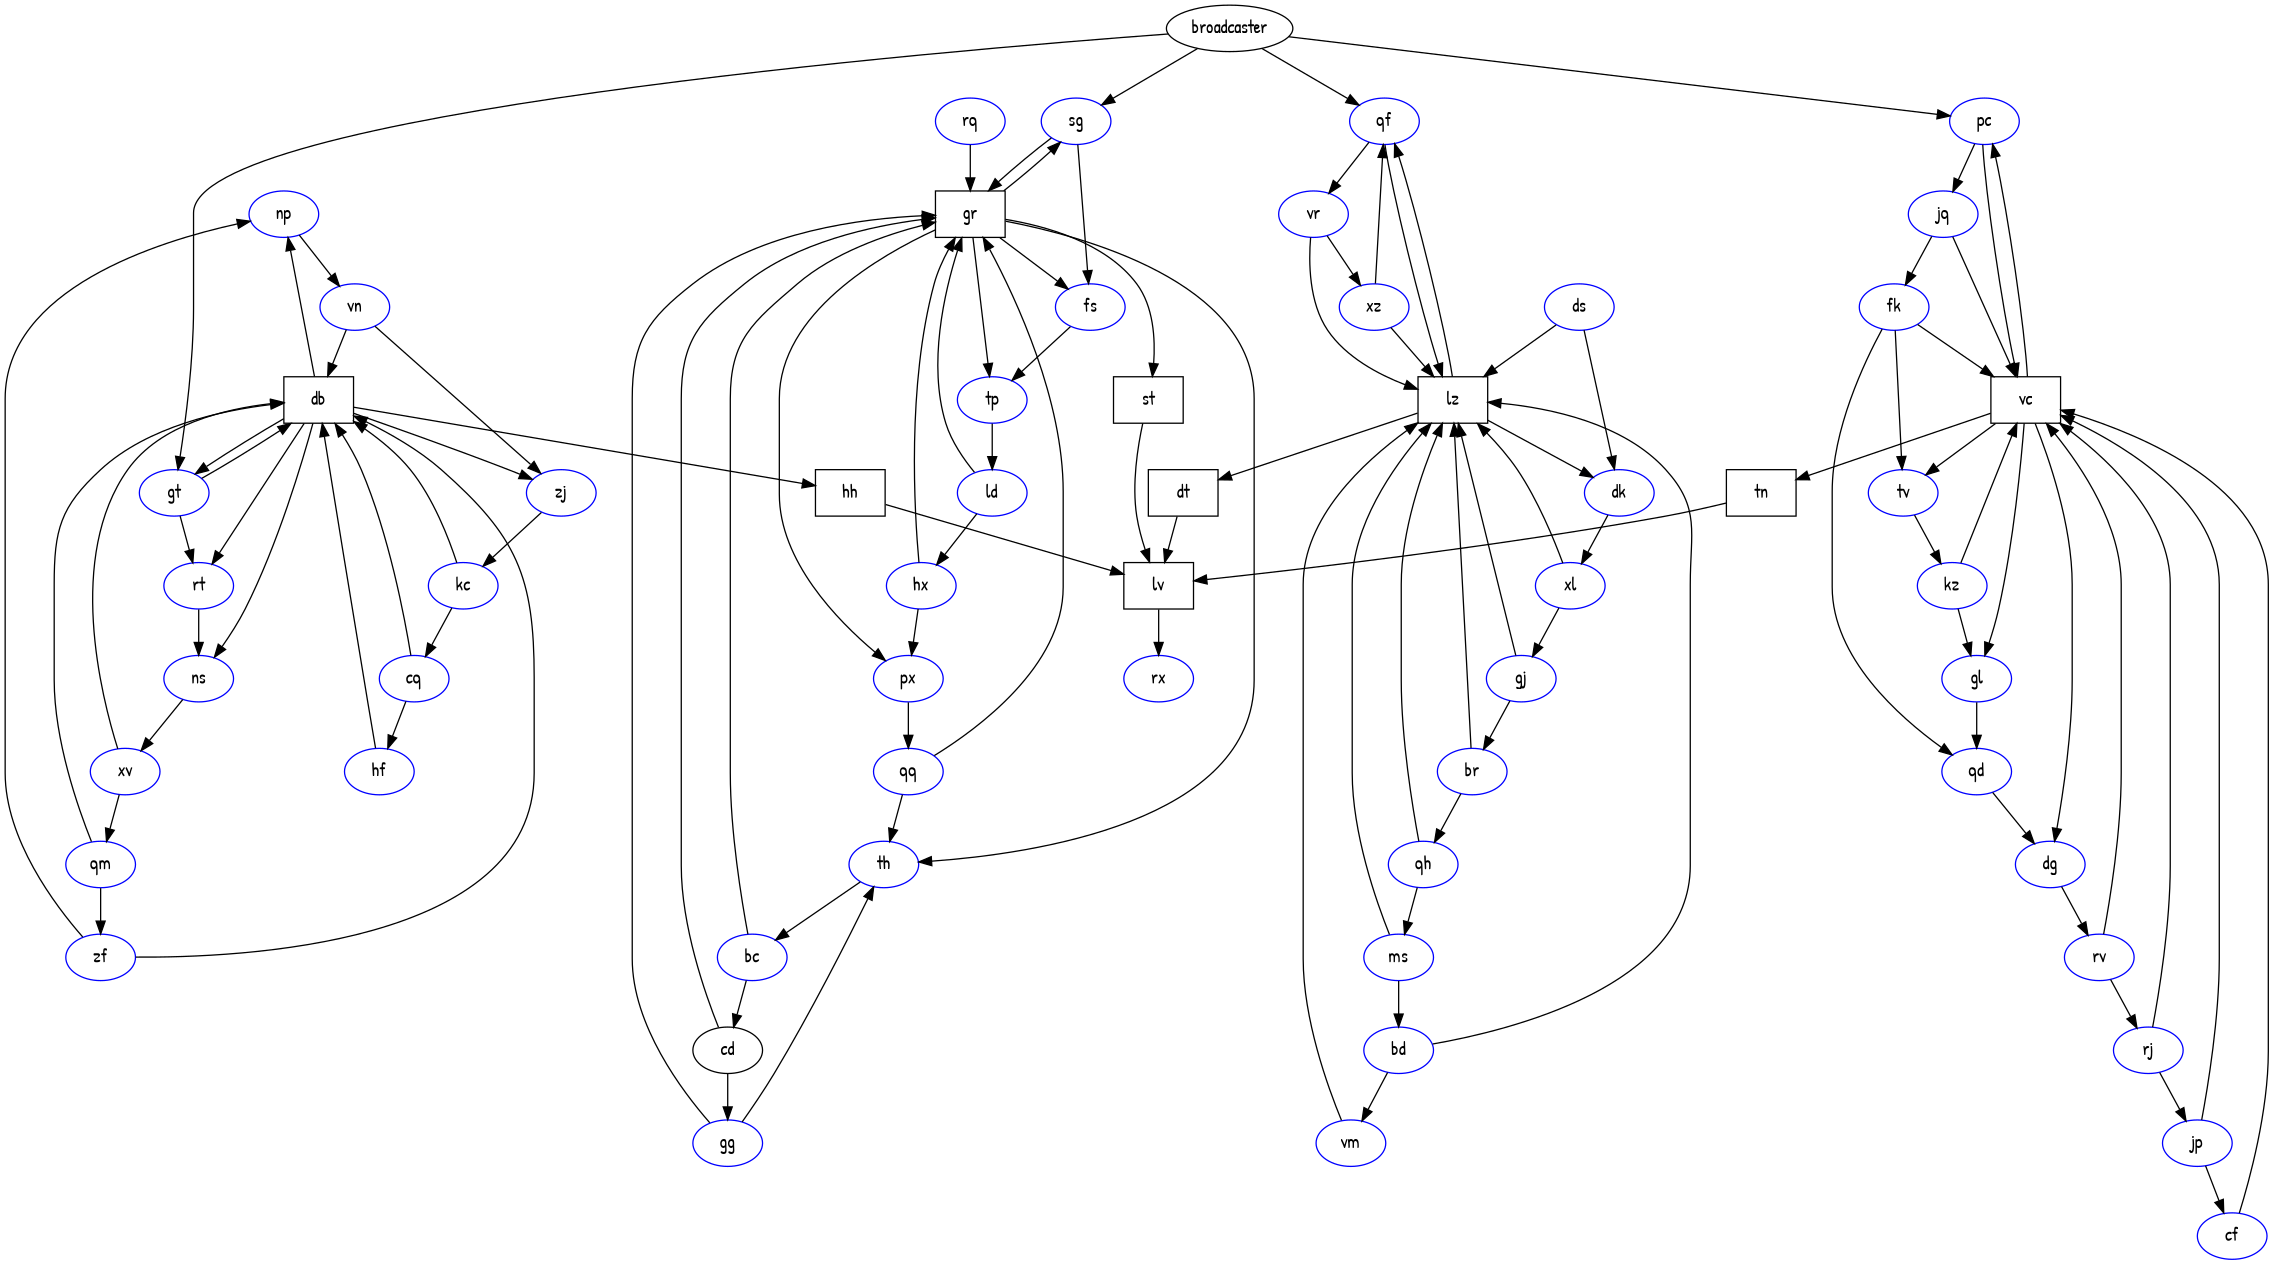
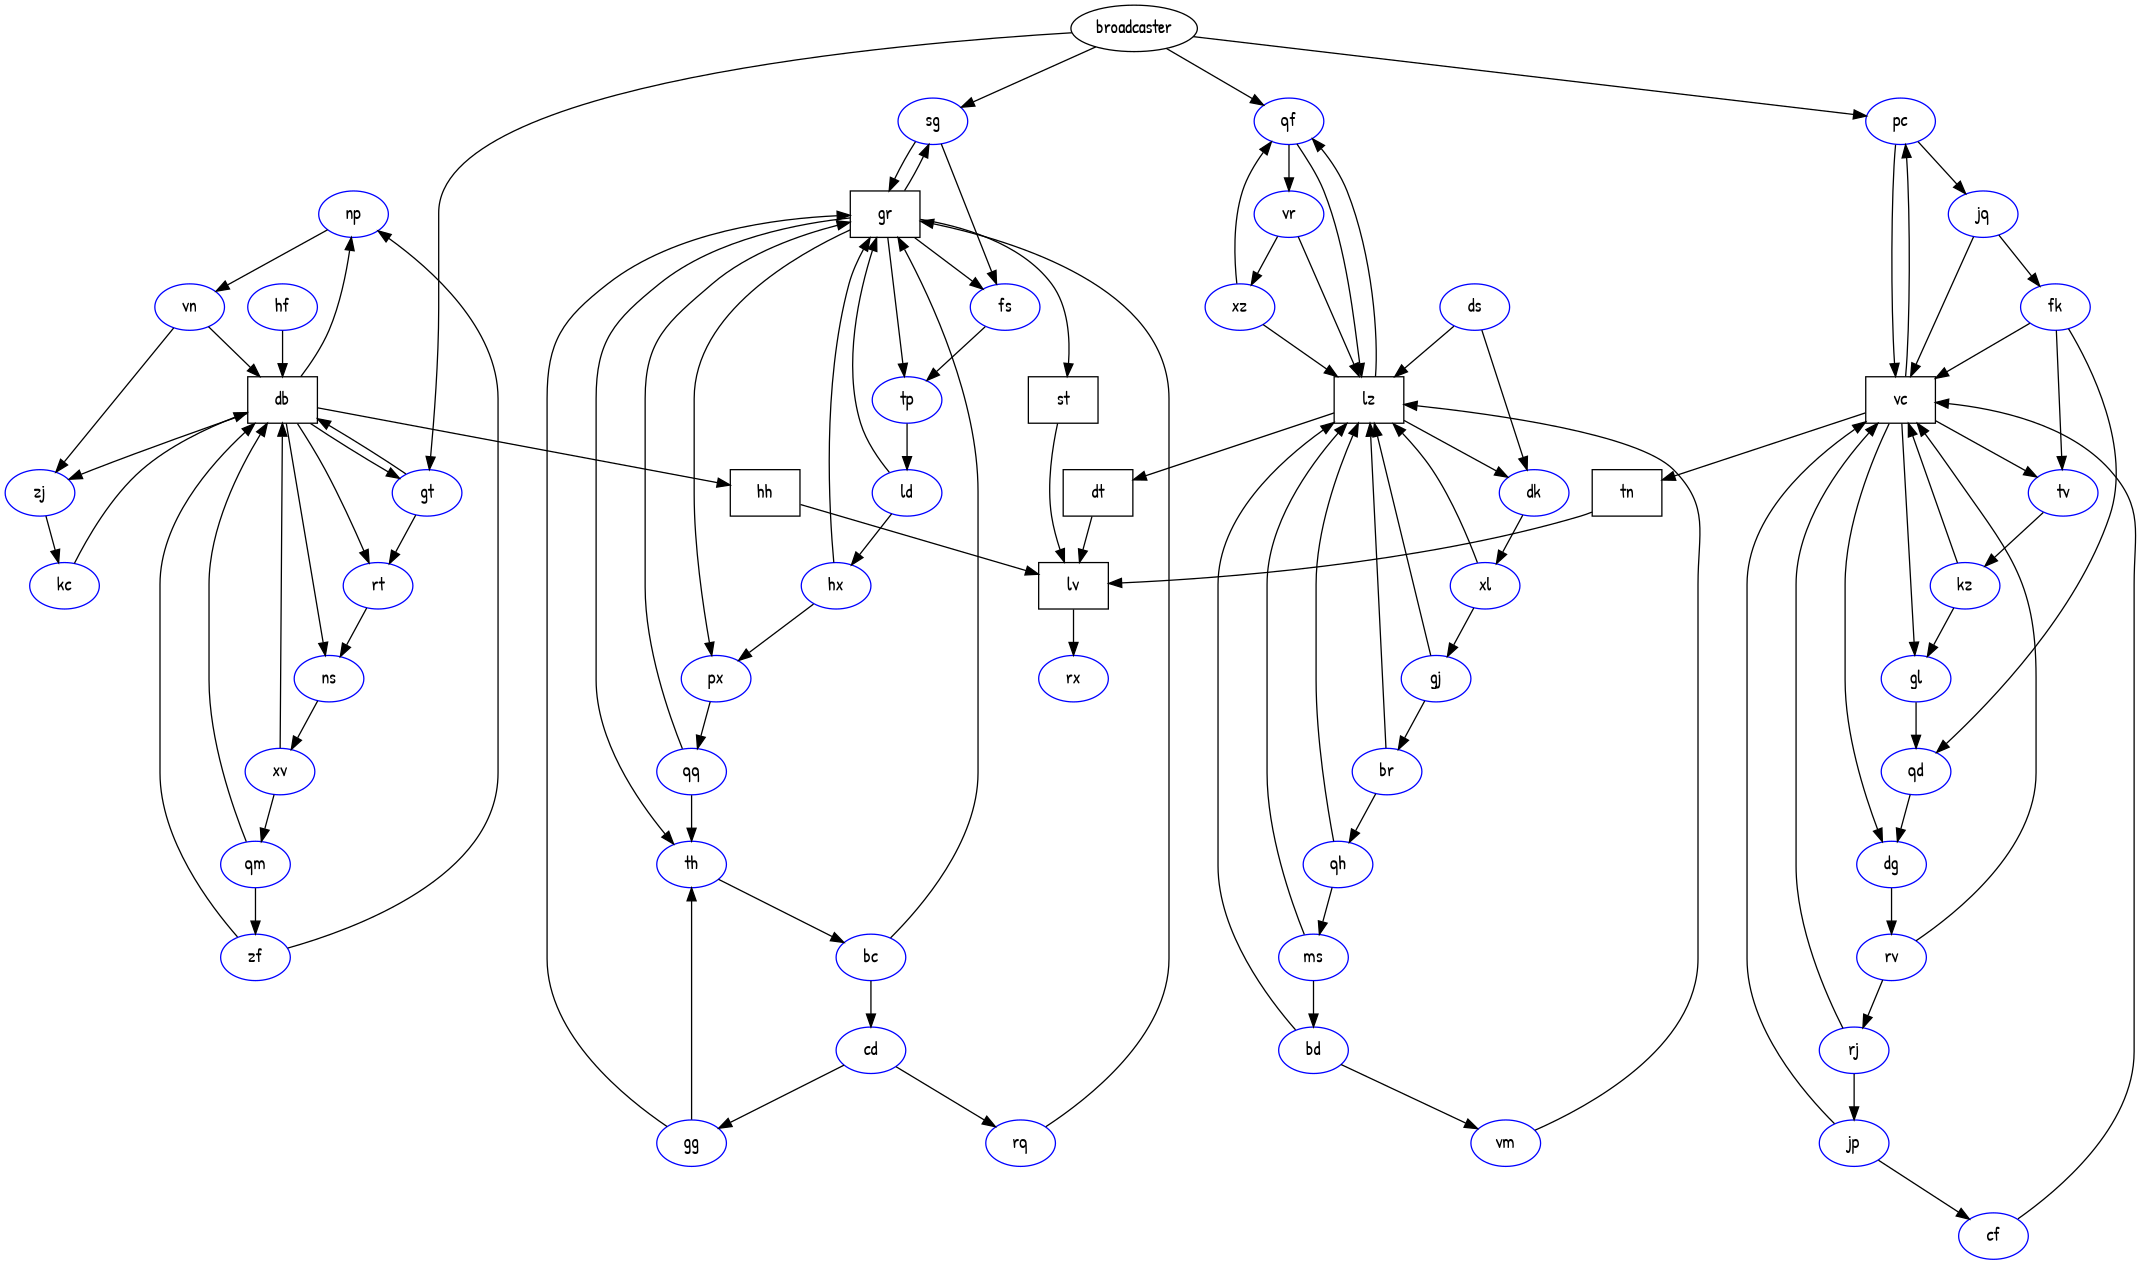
(681, 551) -> (940, 1093)
(414, 679) -> none
(728, 1050) -> (871, 1050)
